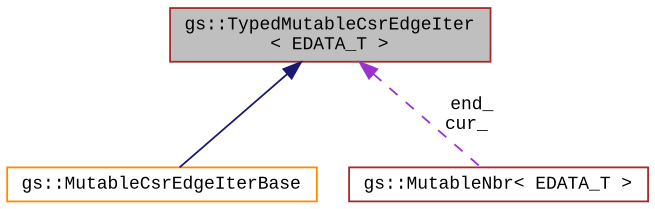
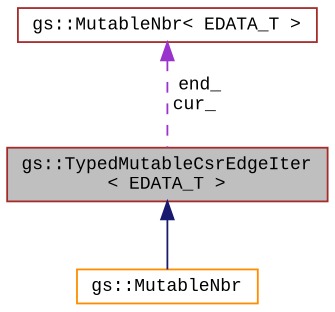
(427, 121) -> (167, 104)
(162, 184) -> (167, 286)
